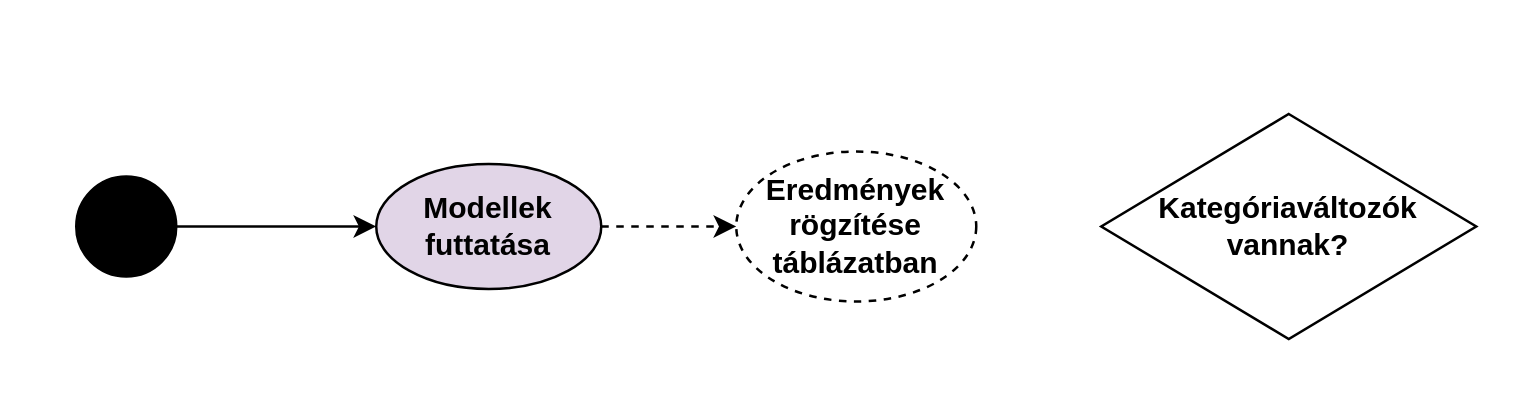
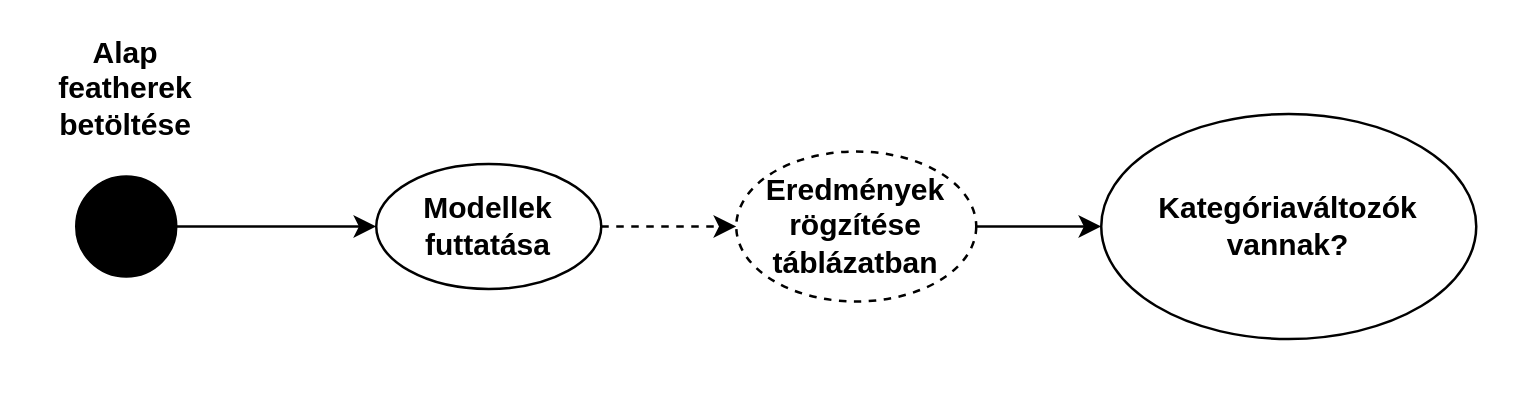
none -> (126, 89)
(489, 226) -> (489, 226)
none -> (1030, 226)
(1289, 226) -> (1289, 226)
